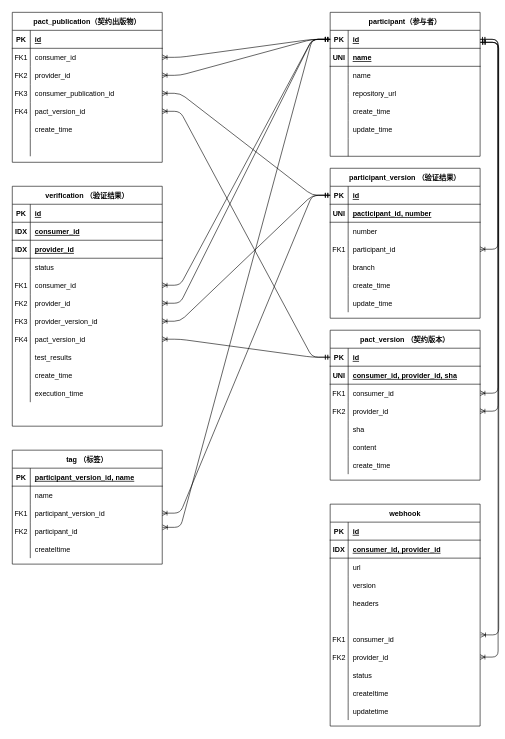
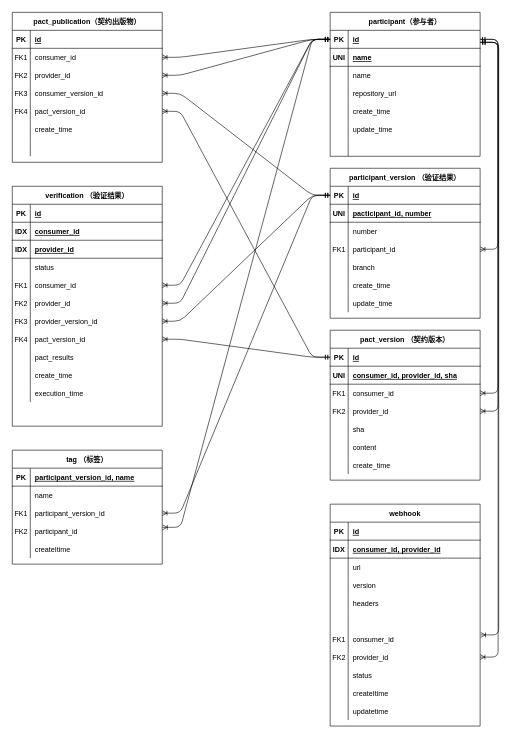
(77, 94) -> (71, 94)
(58, 358) -> (58, 358)
